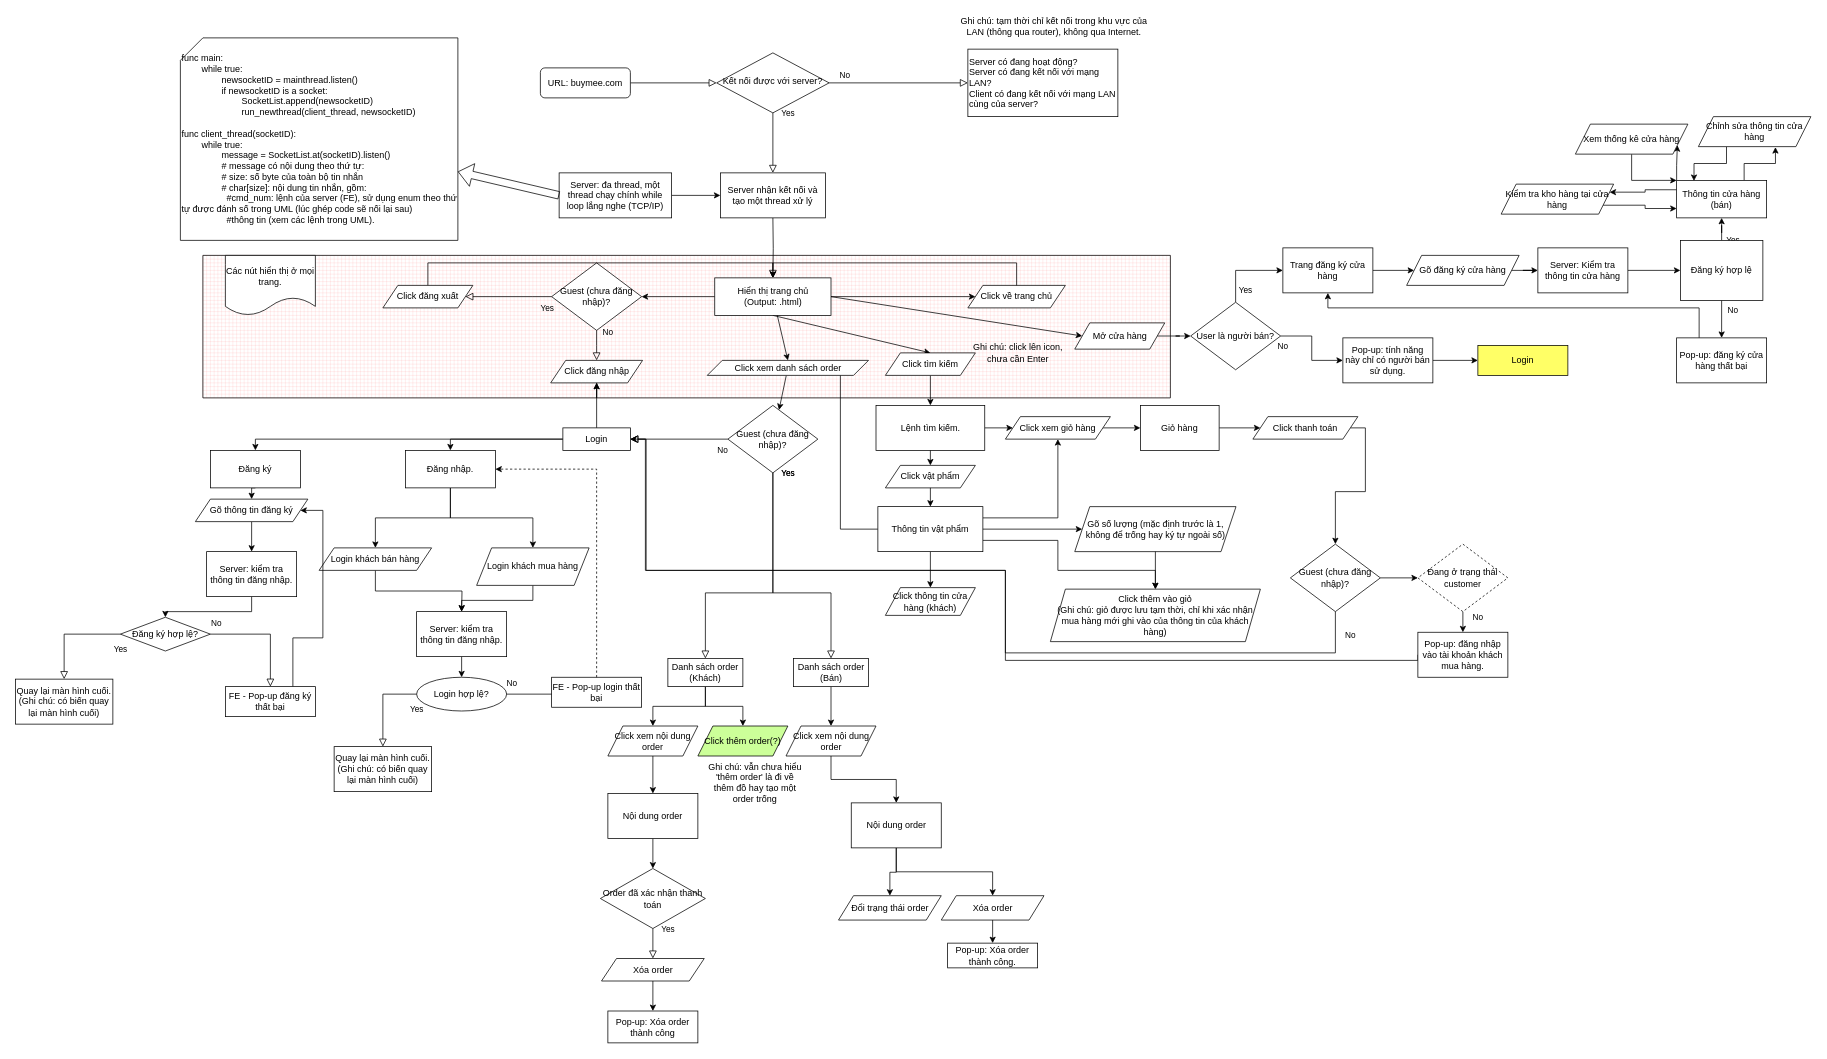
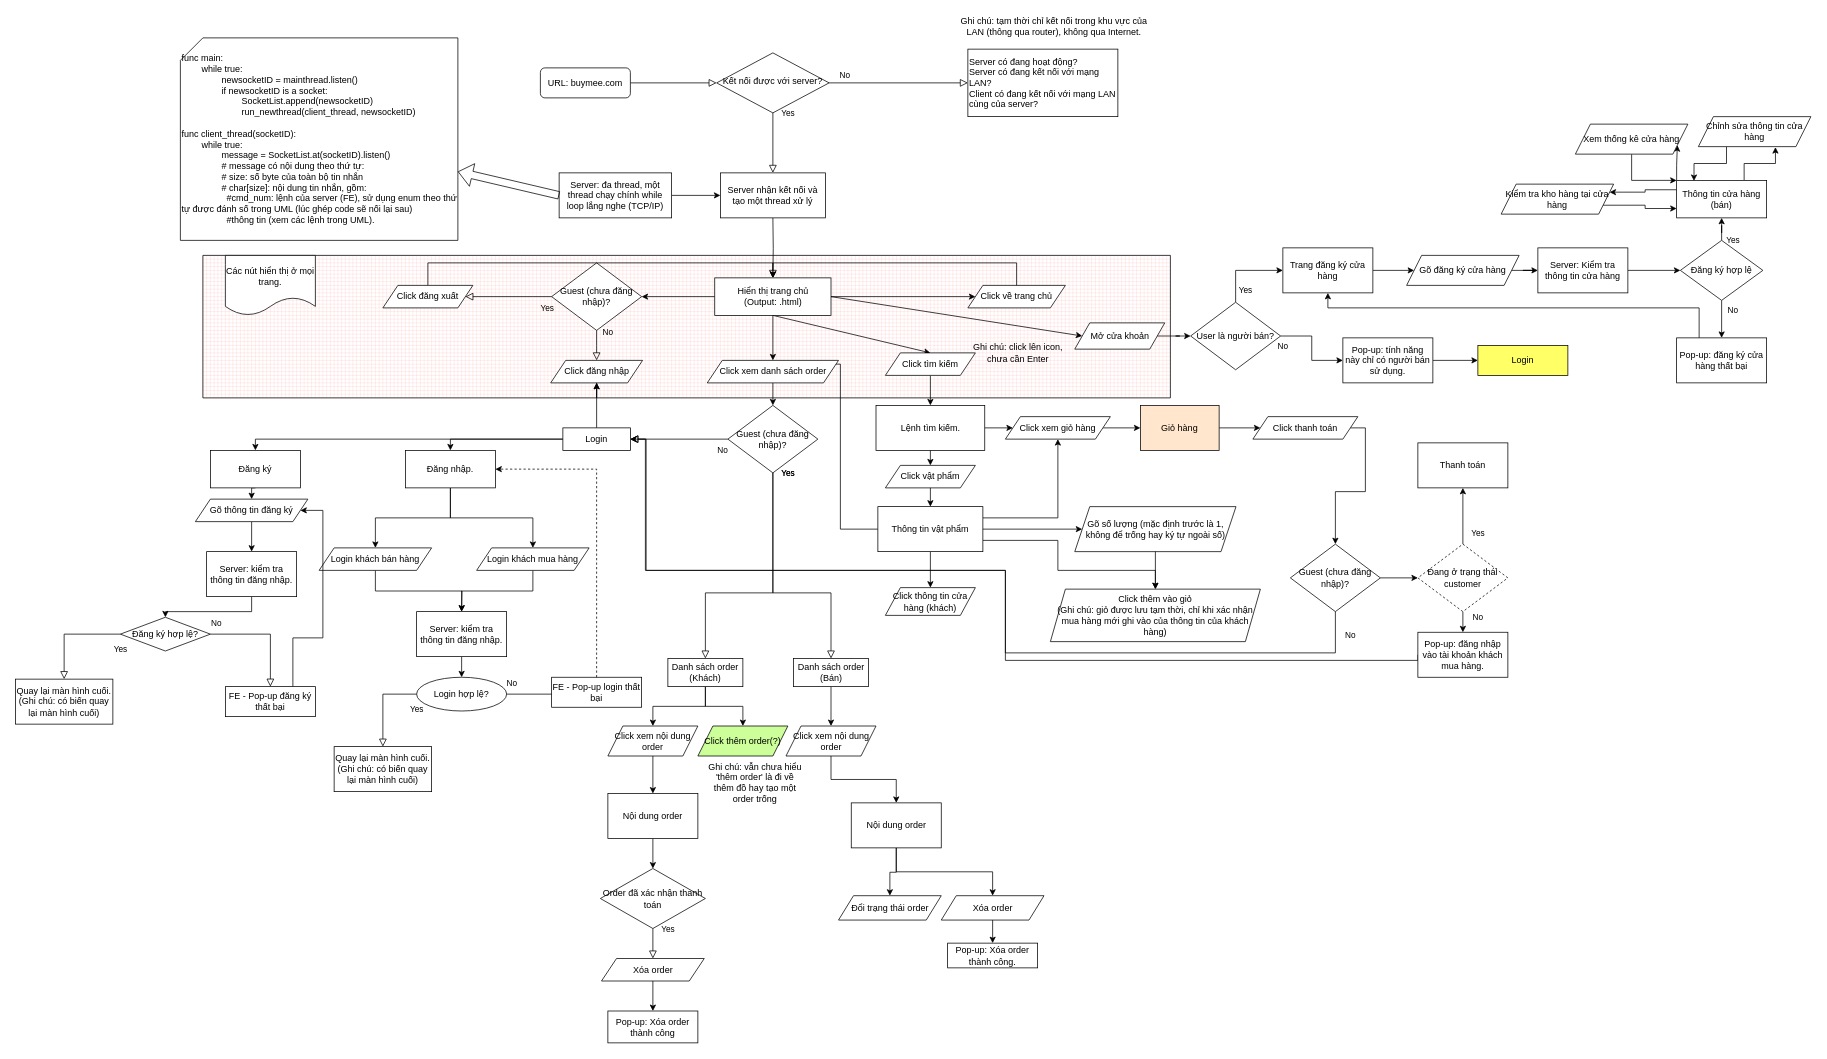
(1722, 270) -> (1722, 270)
(1120, 336) -> (1120, 336)
(788, 368) -> (773, 372)
(1180, 428) -> (1180, 428)
none -> (1463, 465)
none -> (1463, 494)
(533, 567) -> (533, 559)
